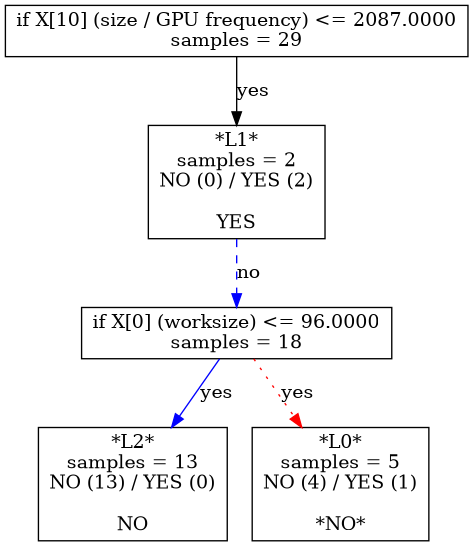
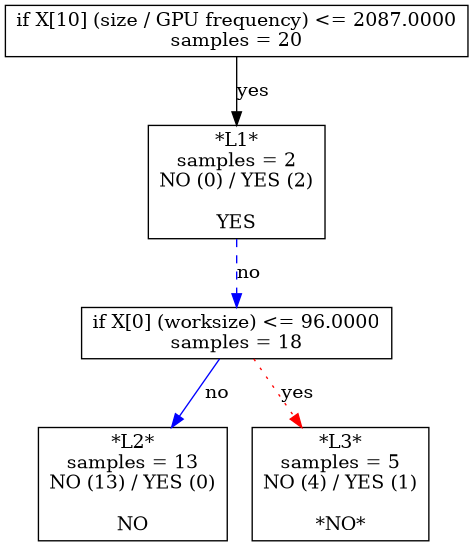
(237, 31) -> (237, 31)
(217, 393) -> (217, 393)
(341, 484) -> (341, 484)
